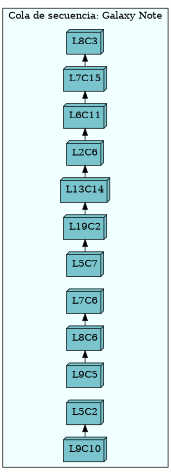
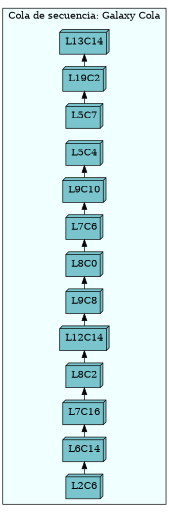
(85, 16) -> (84, 16)
(85, 42) -> (84, 375)
(85, 79) -> (84, 412)
(85, 116) -> (84, 449)
(85, 175) -> none
none -> (84, 212)
none -> (84, 338)
(85, 338) -> (84, 264)
(85, 375) -> (84, 301)
(85, 412) -> (84, 153)
